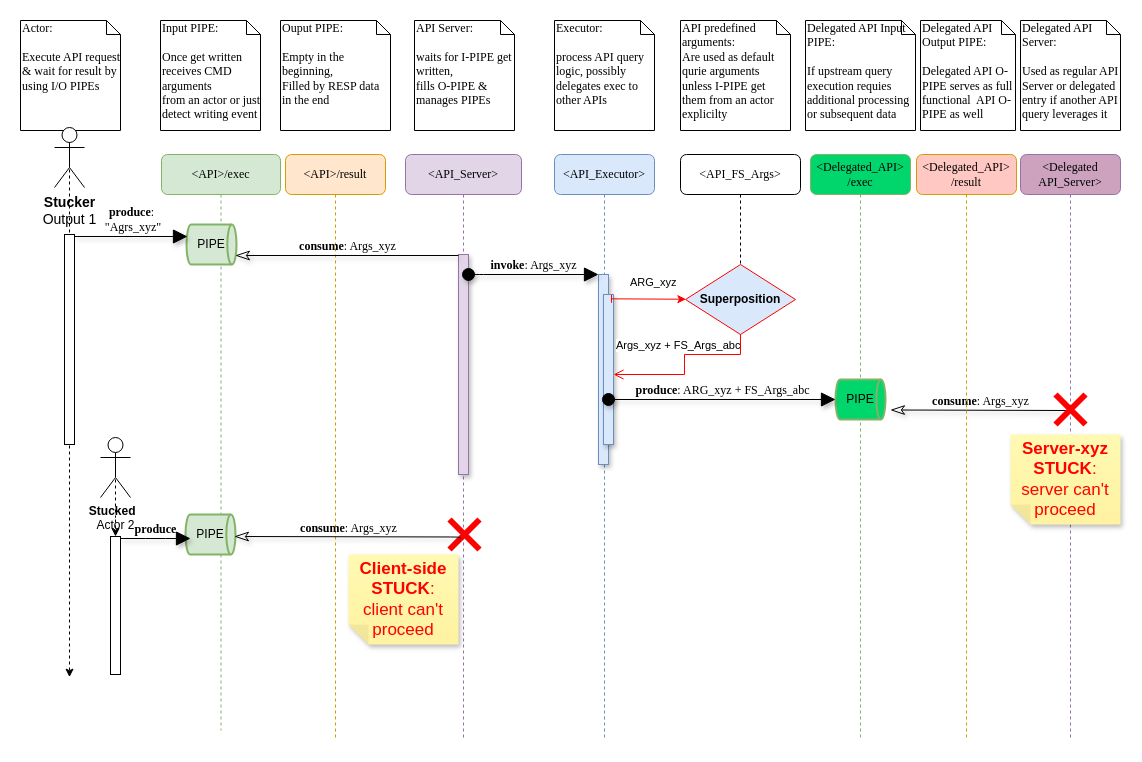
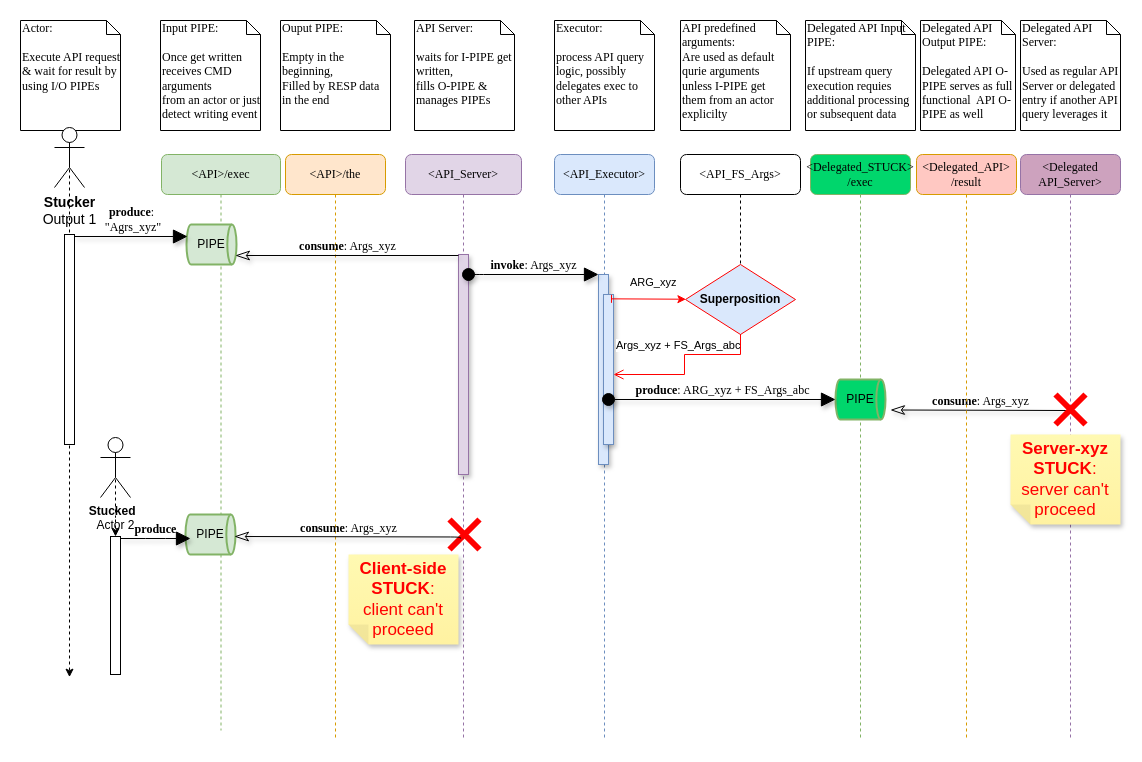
(336, 175) -> (336, 175)
(861, 175) -> (861, 175)
